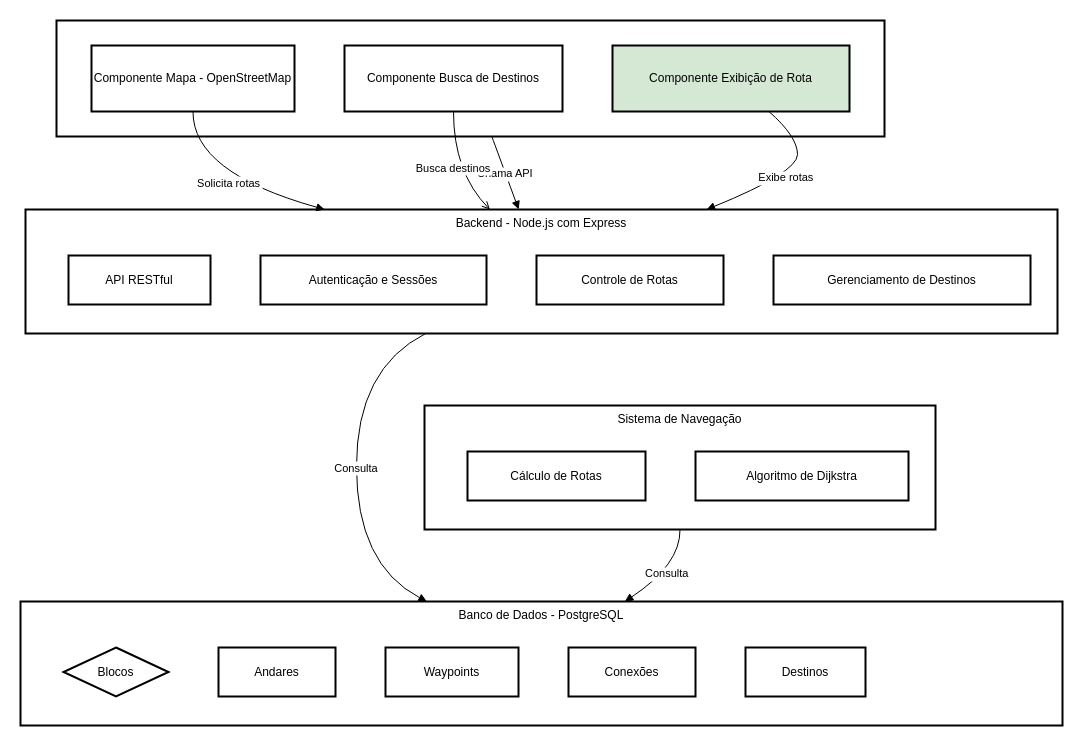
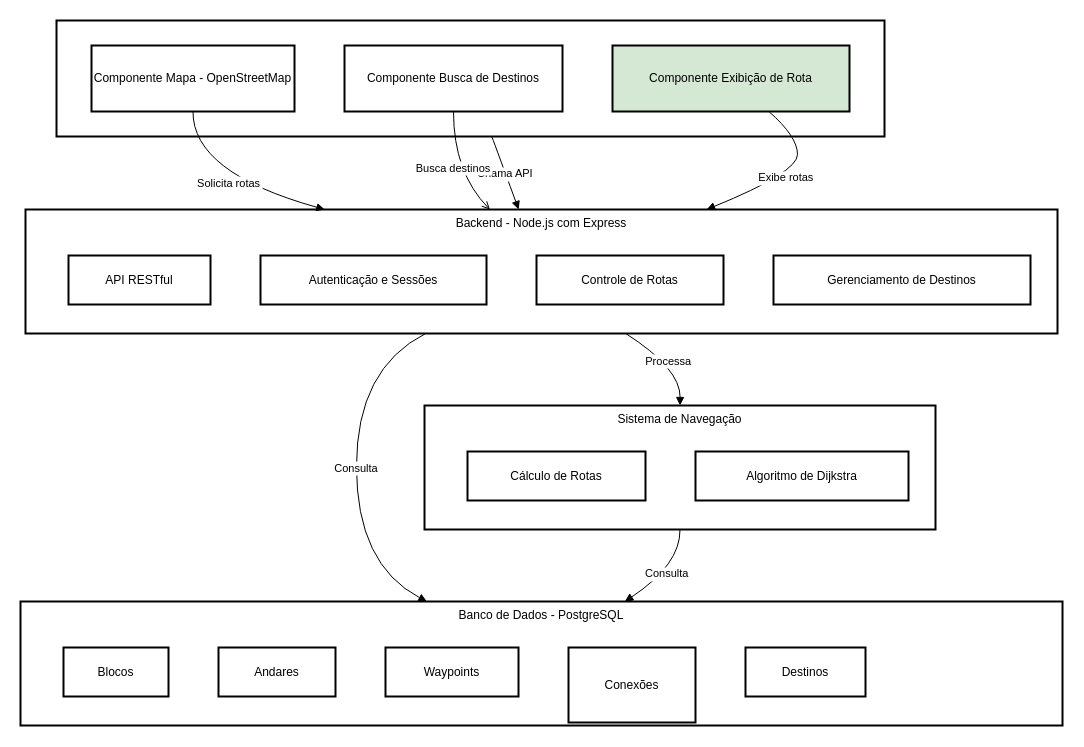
none -> (659, 359)
(116, 672) -> (116, 672)
(632, 672) -> (632, 685)
